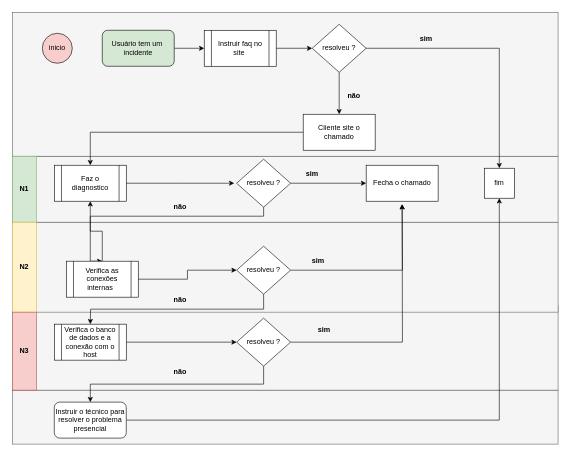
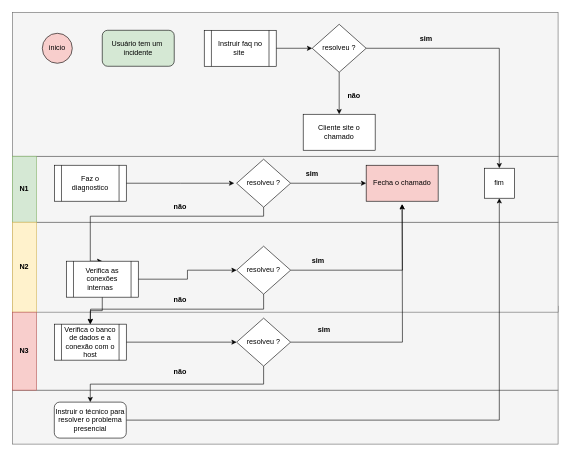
(198, 48) -> none
(90, 132) -> none
(402, 183) -> (402, 183)
(90, 206) -> (102, 307)
